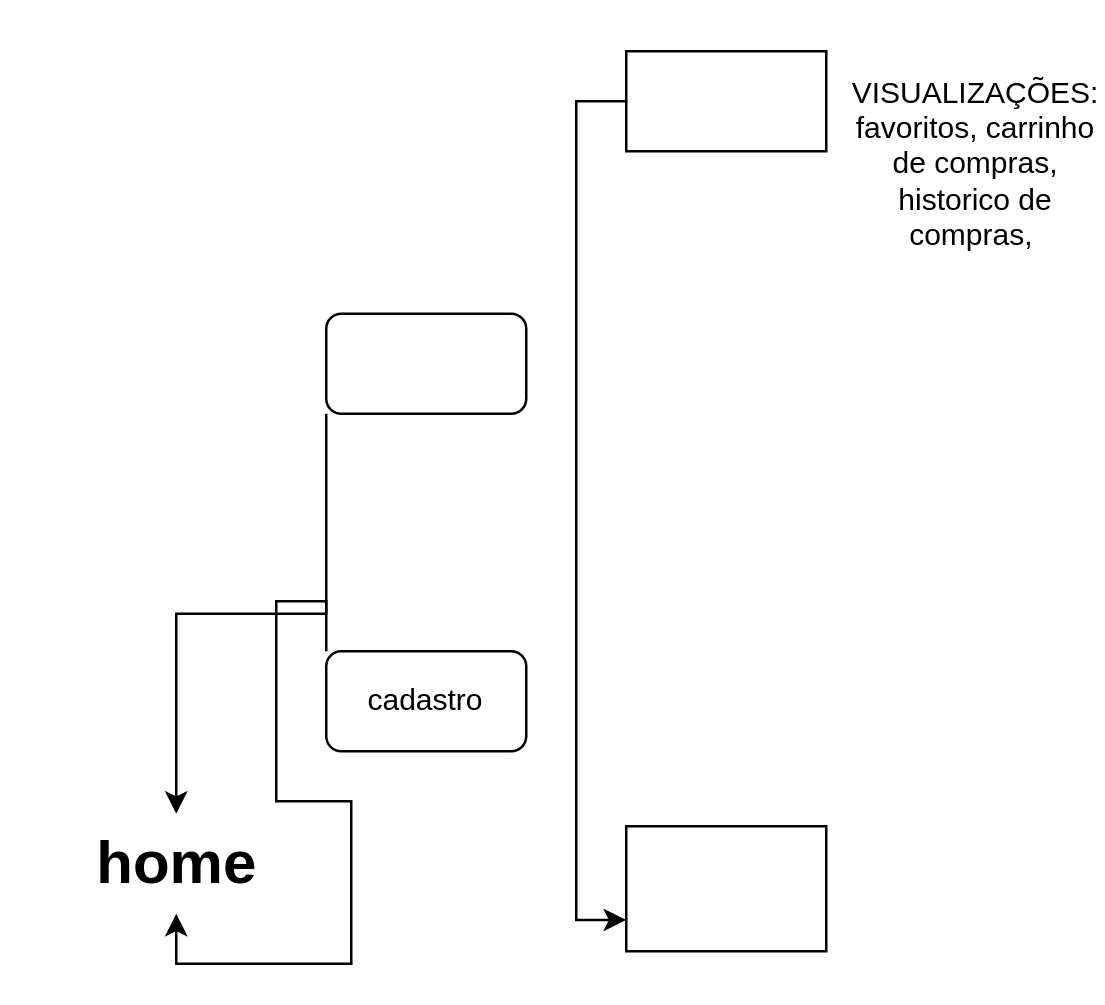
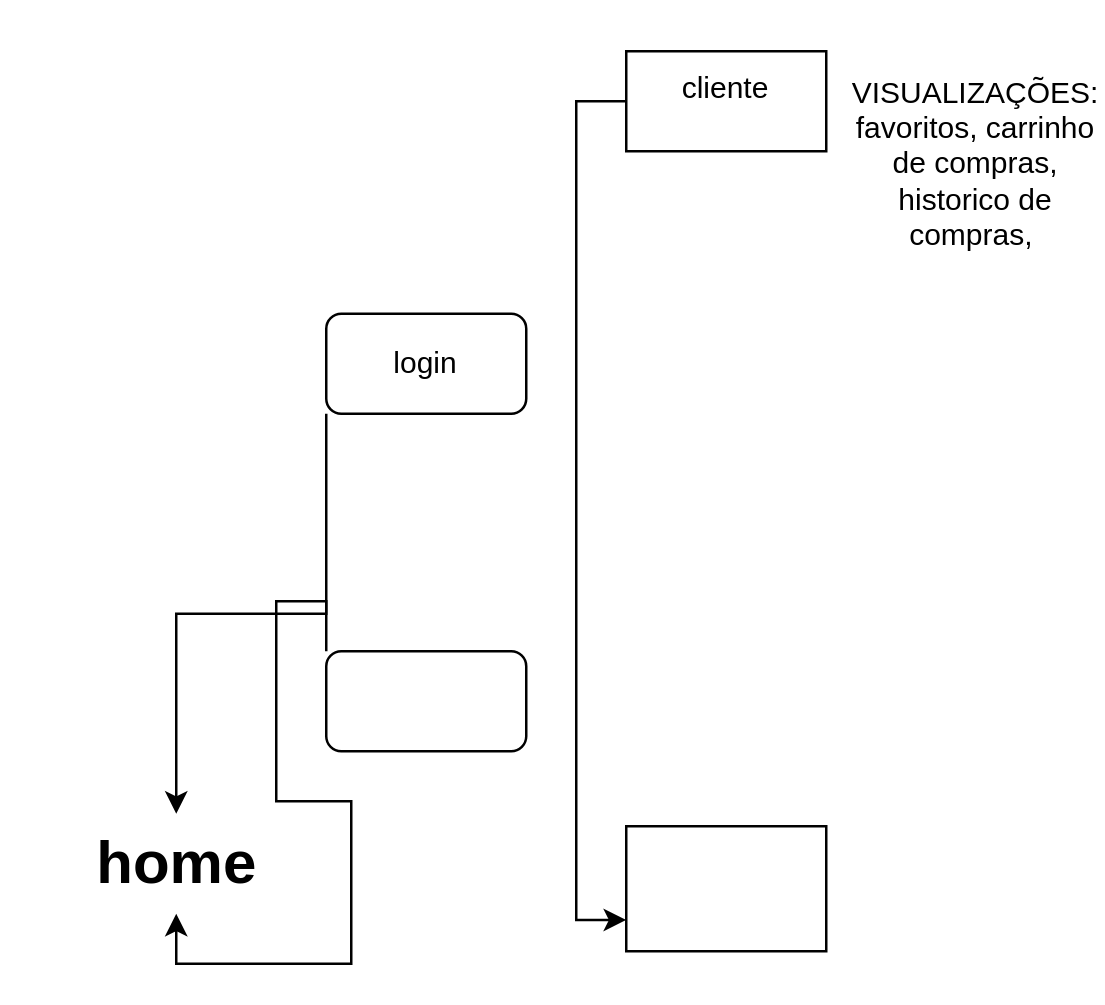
none -> (726, 89)
none -> (426, 364)
(426, 701) -> none
